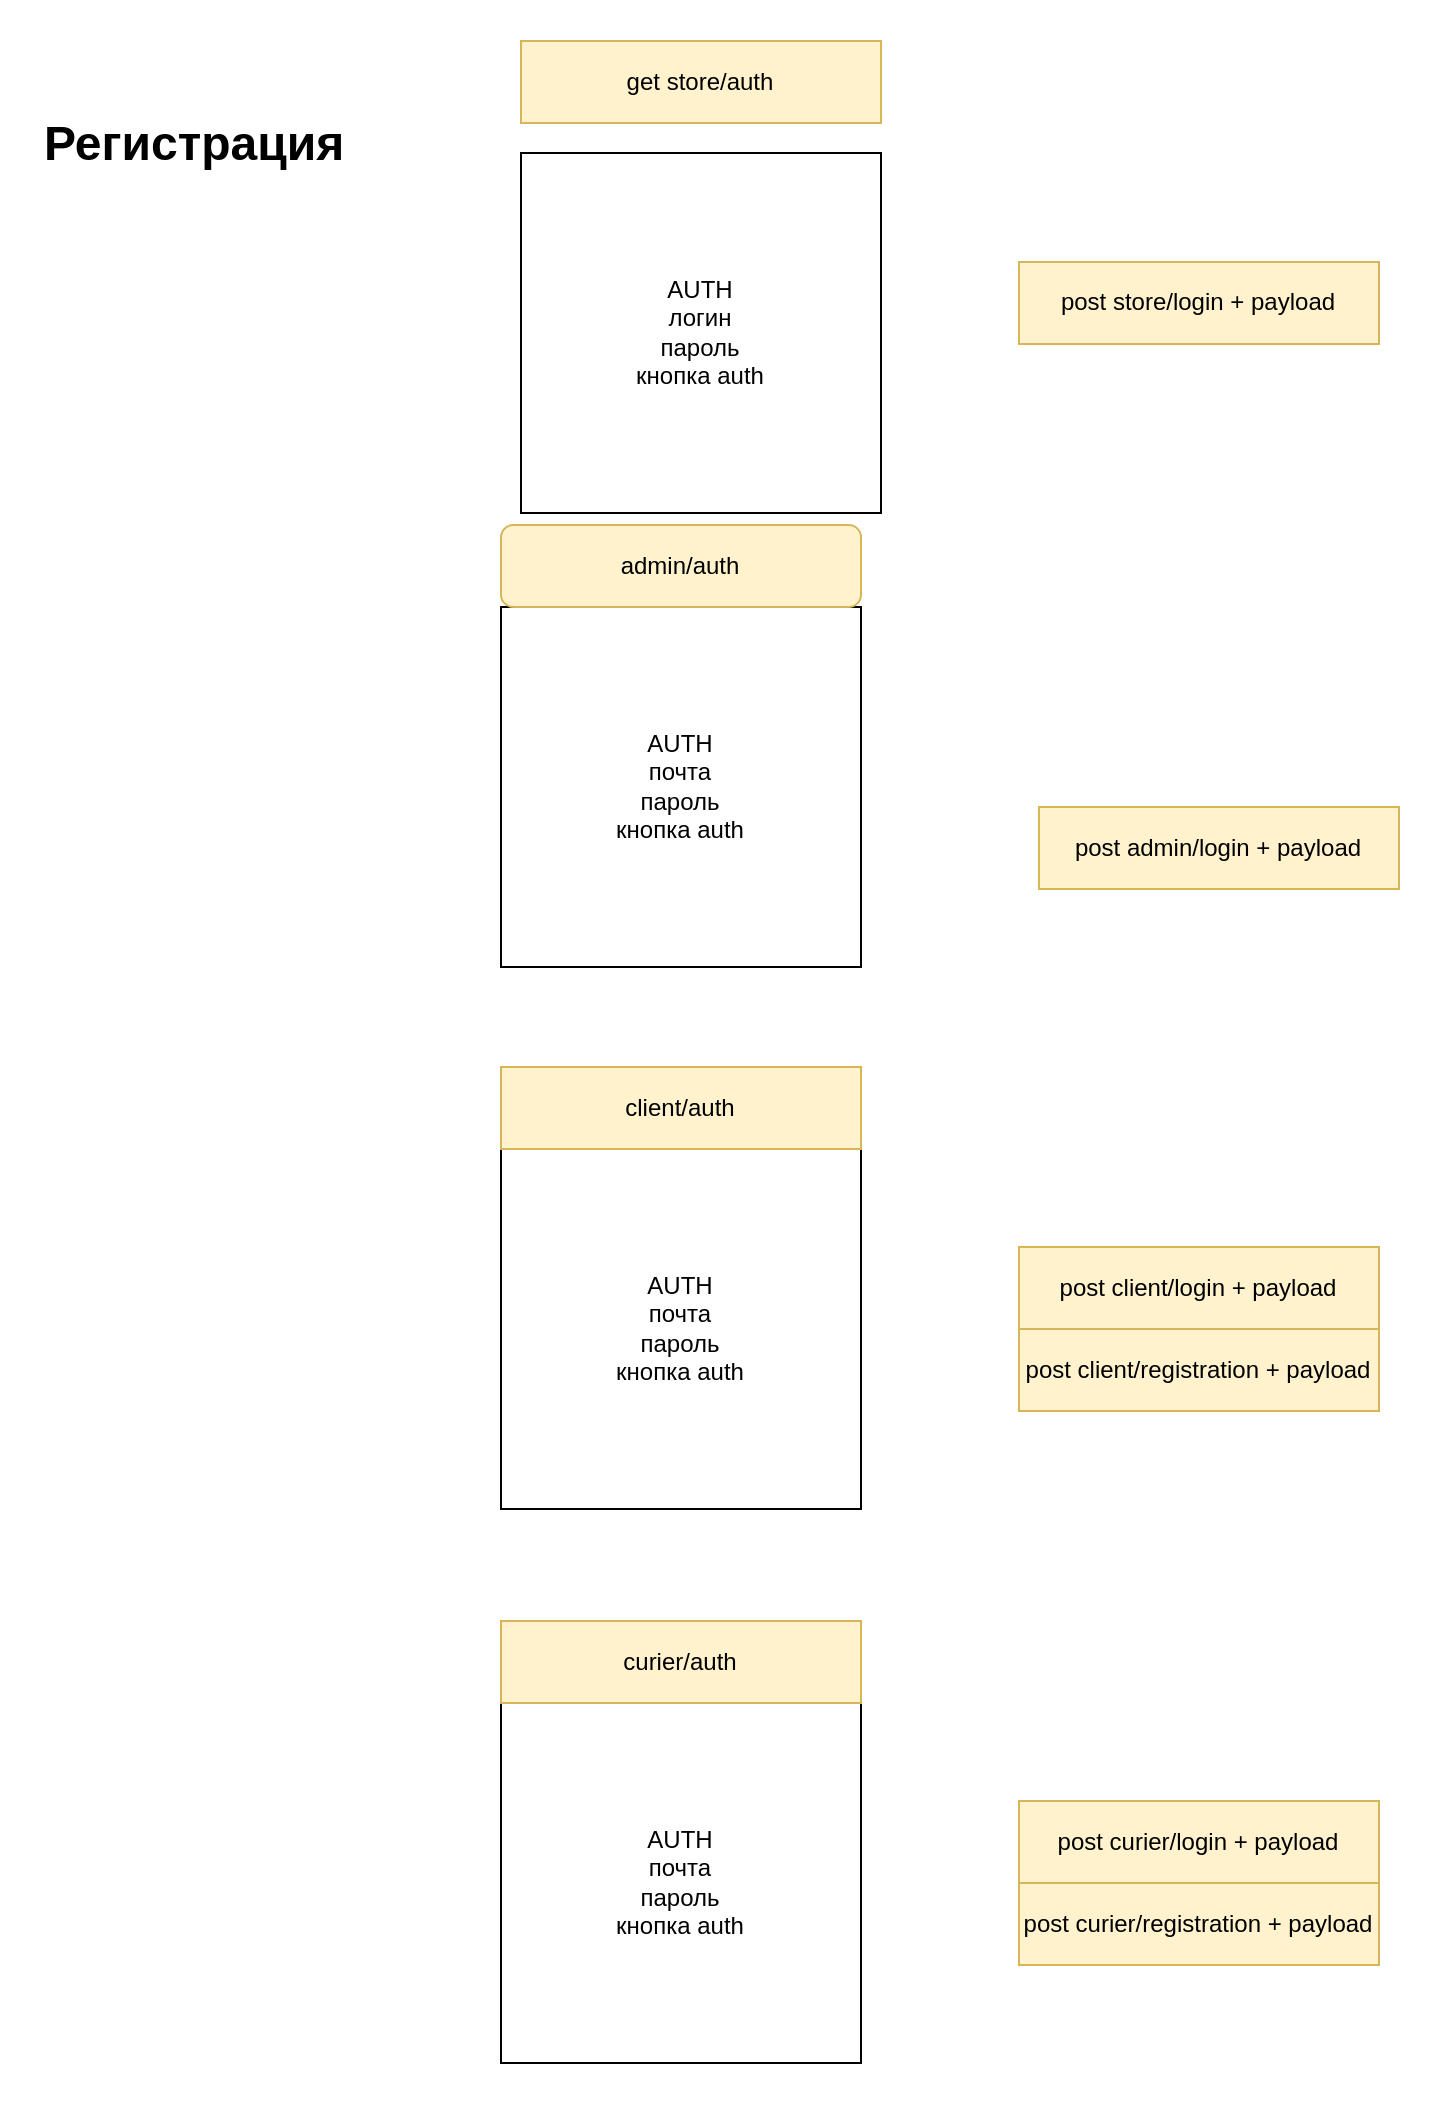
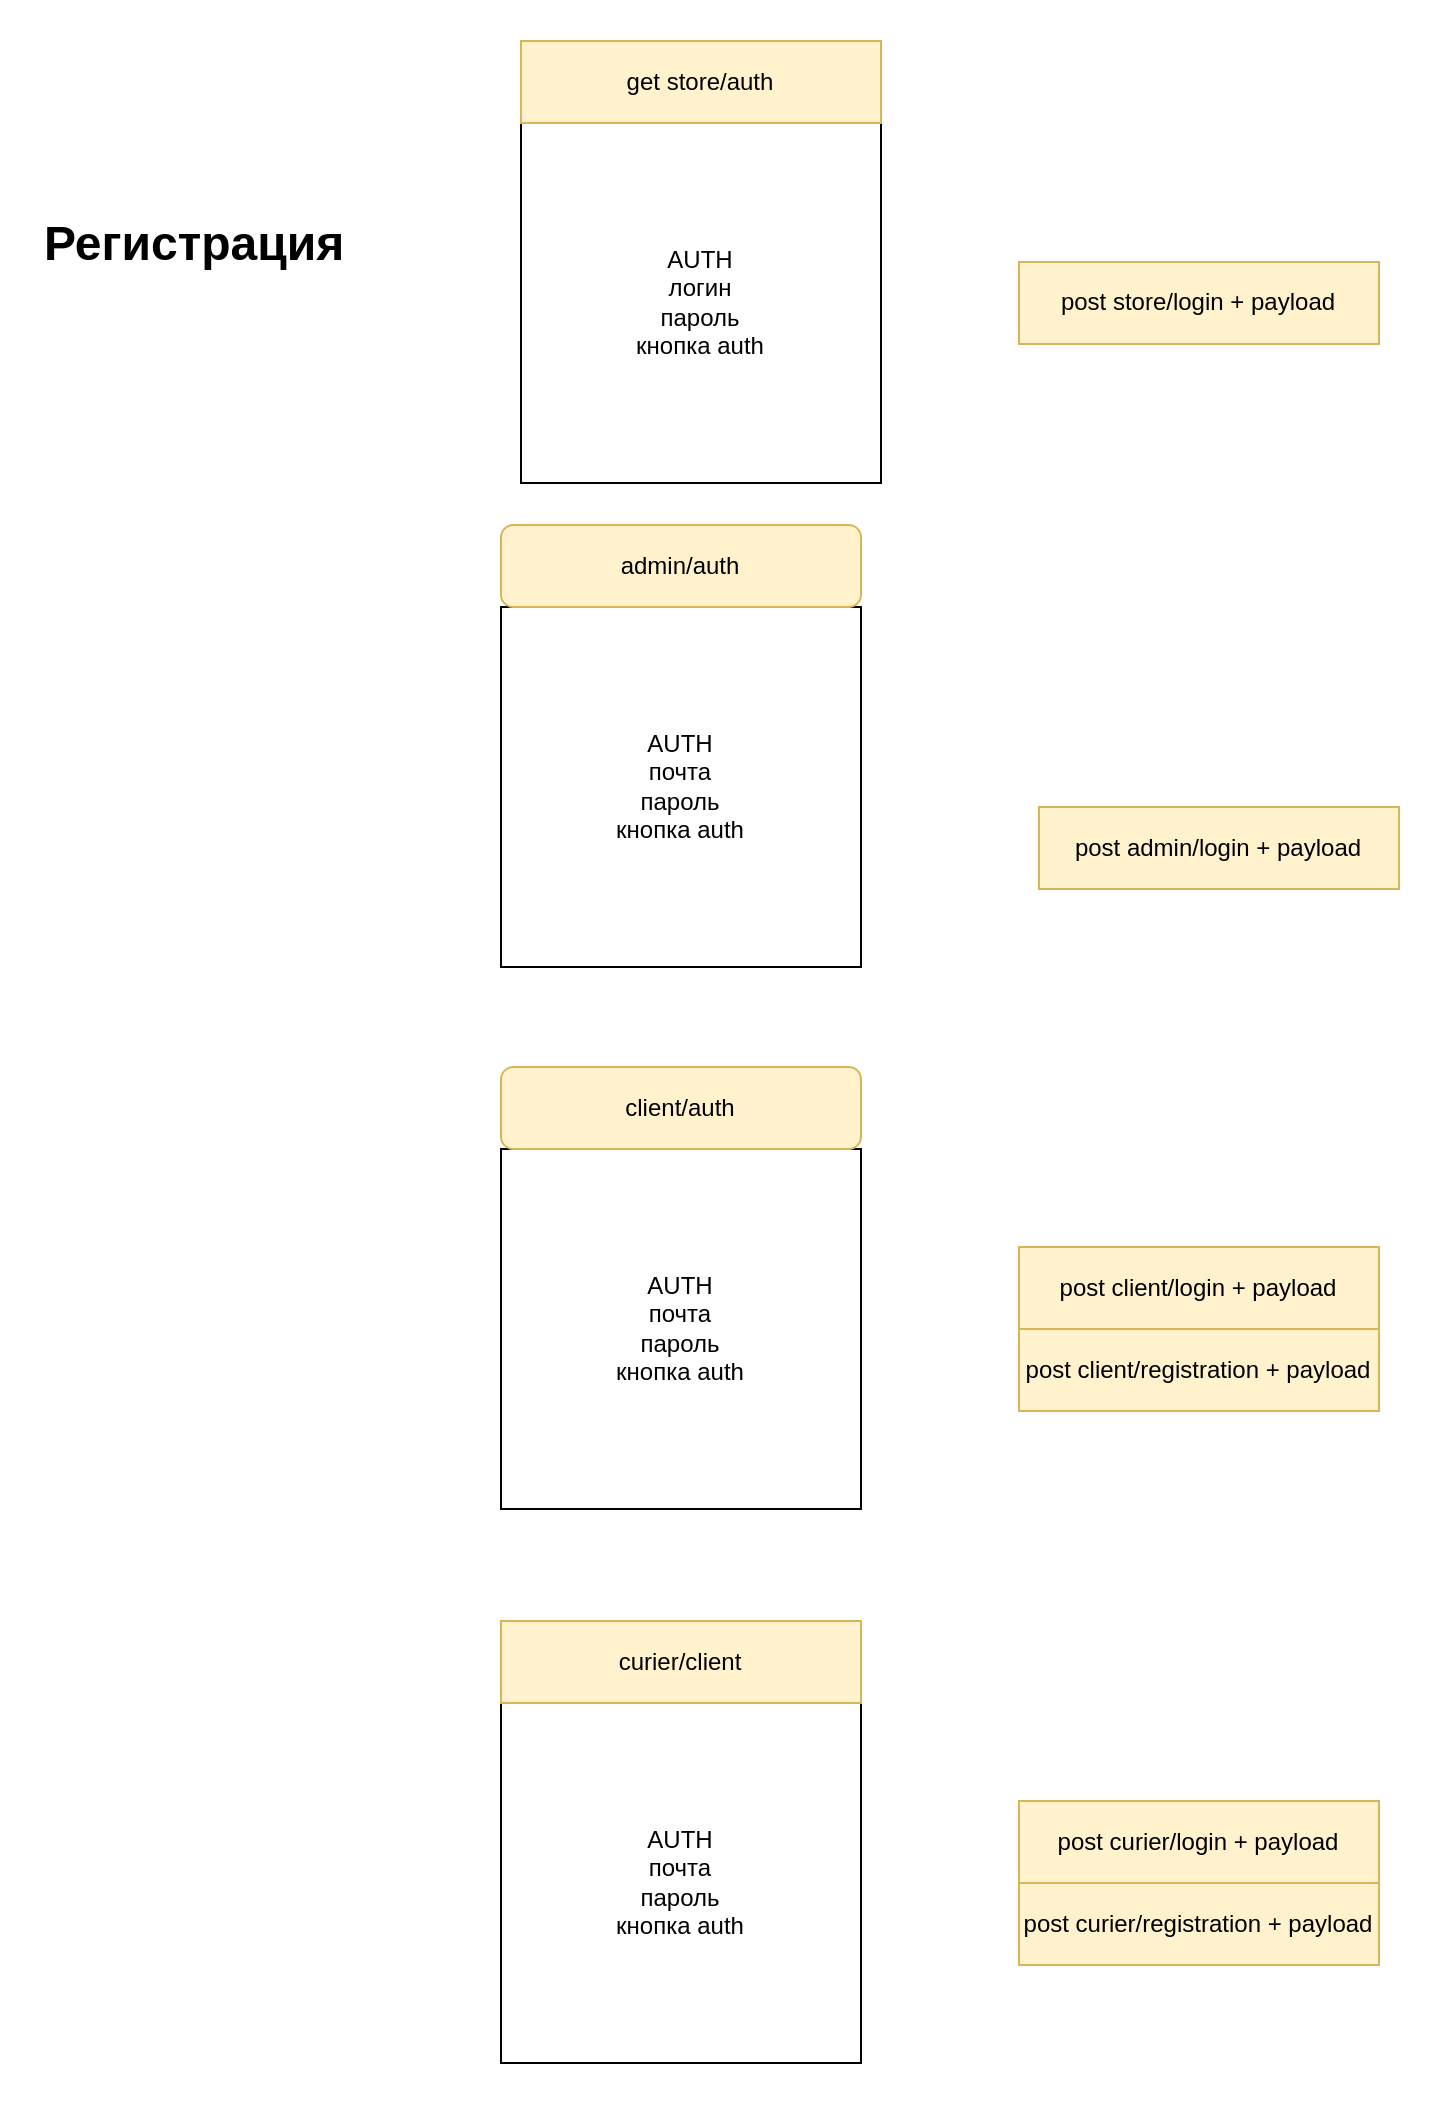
(221, 223) -> (221, 323)
(701, 333) -> (701, 303)
(681, 1108) -> (681, 1108)
(681, 1663) -> (681, 1663)
